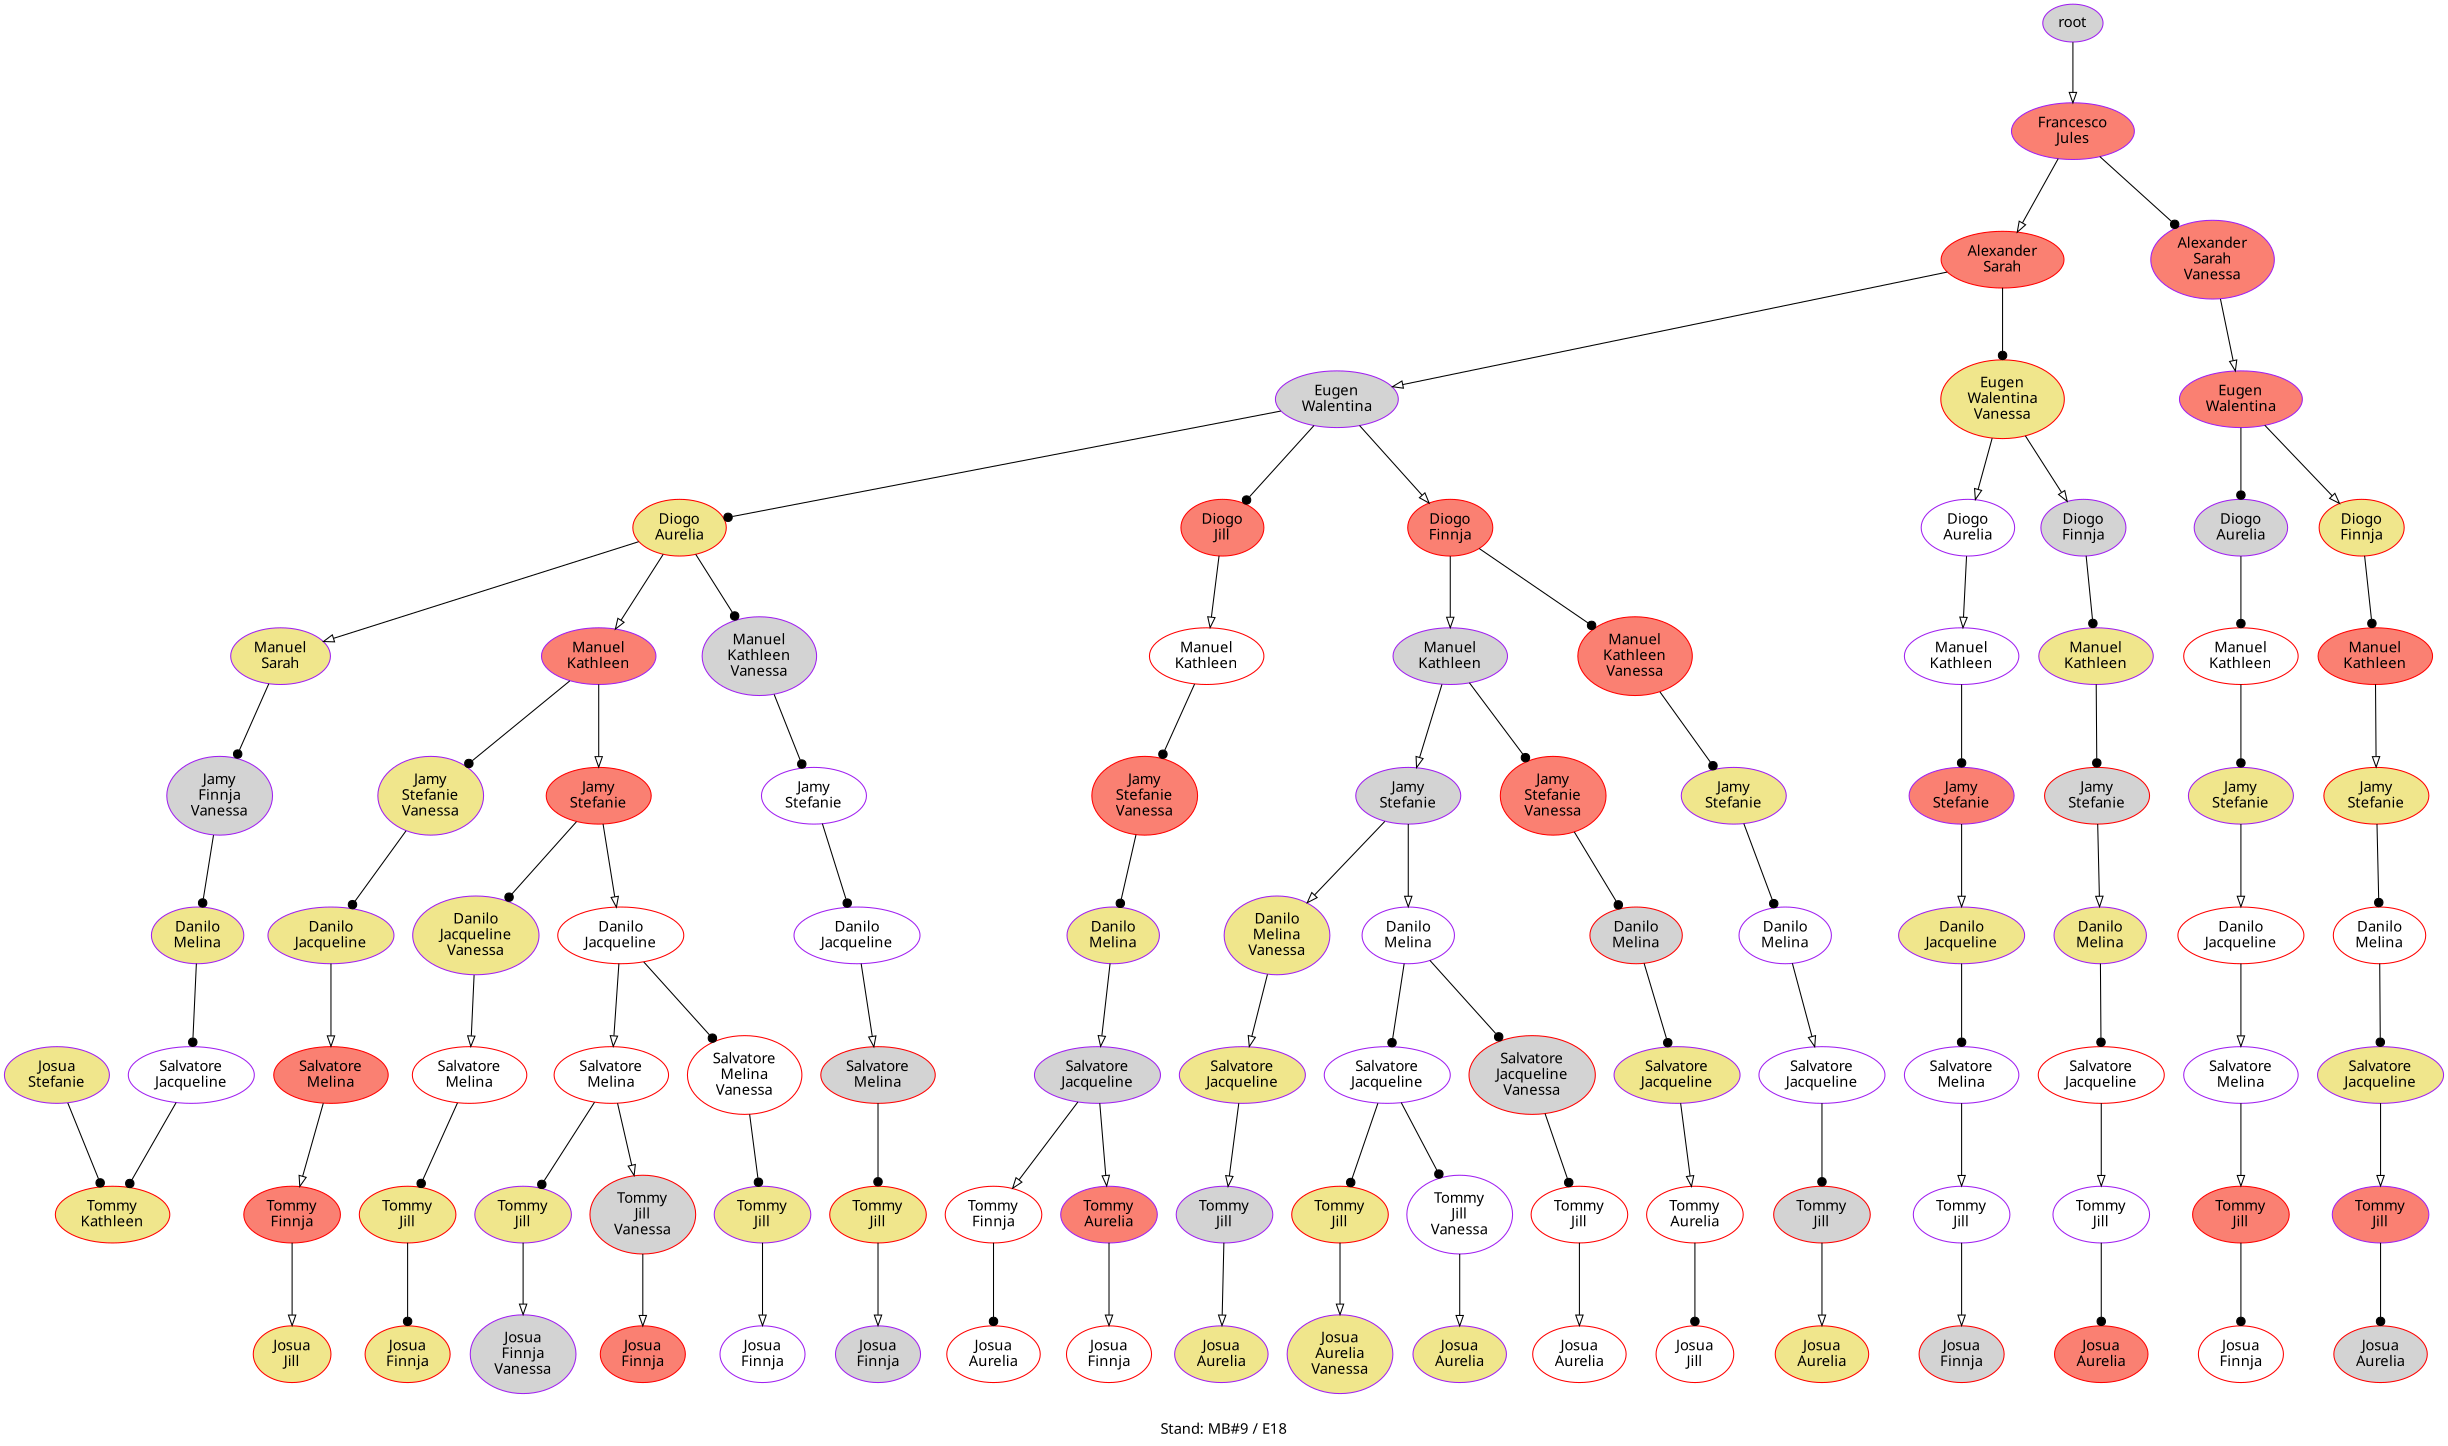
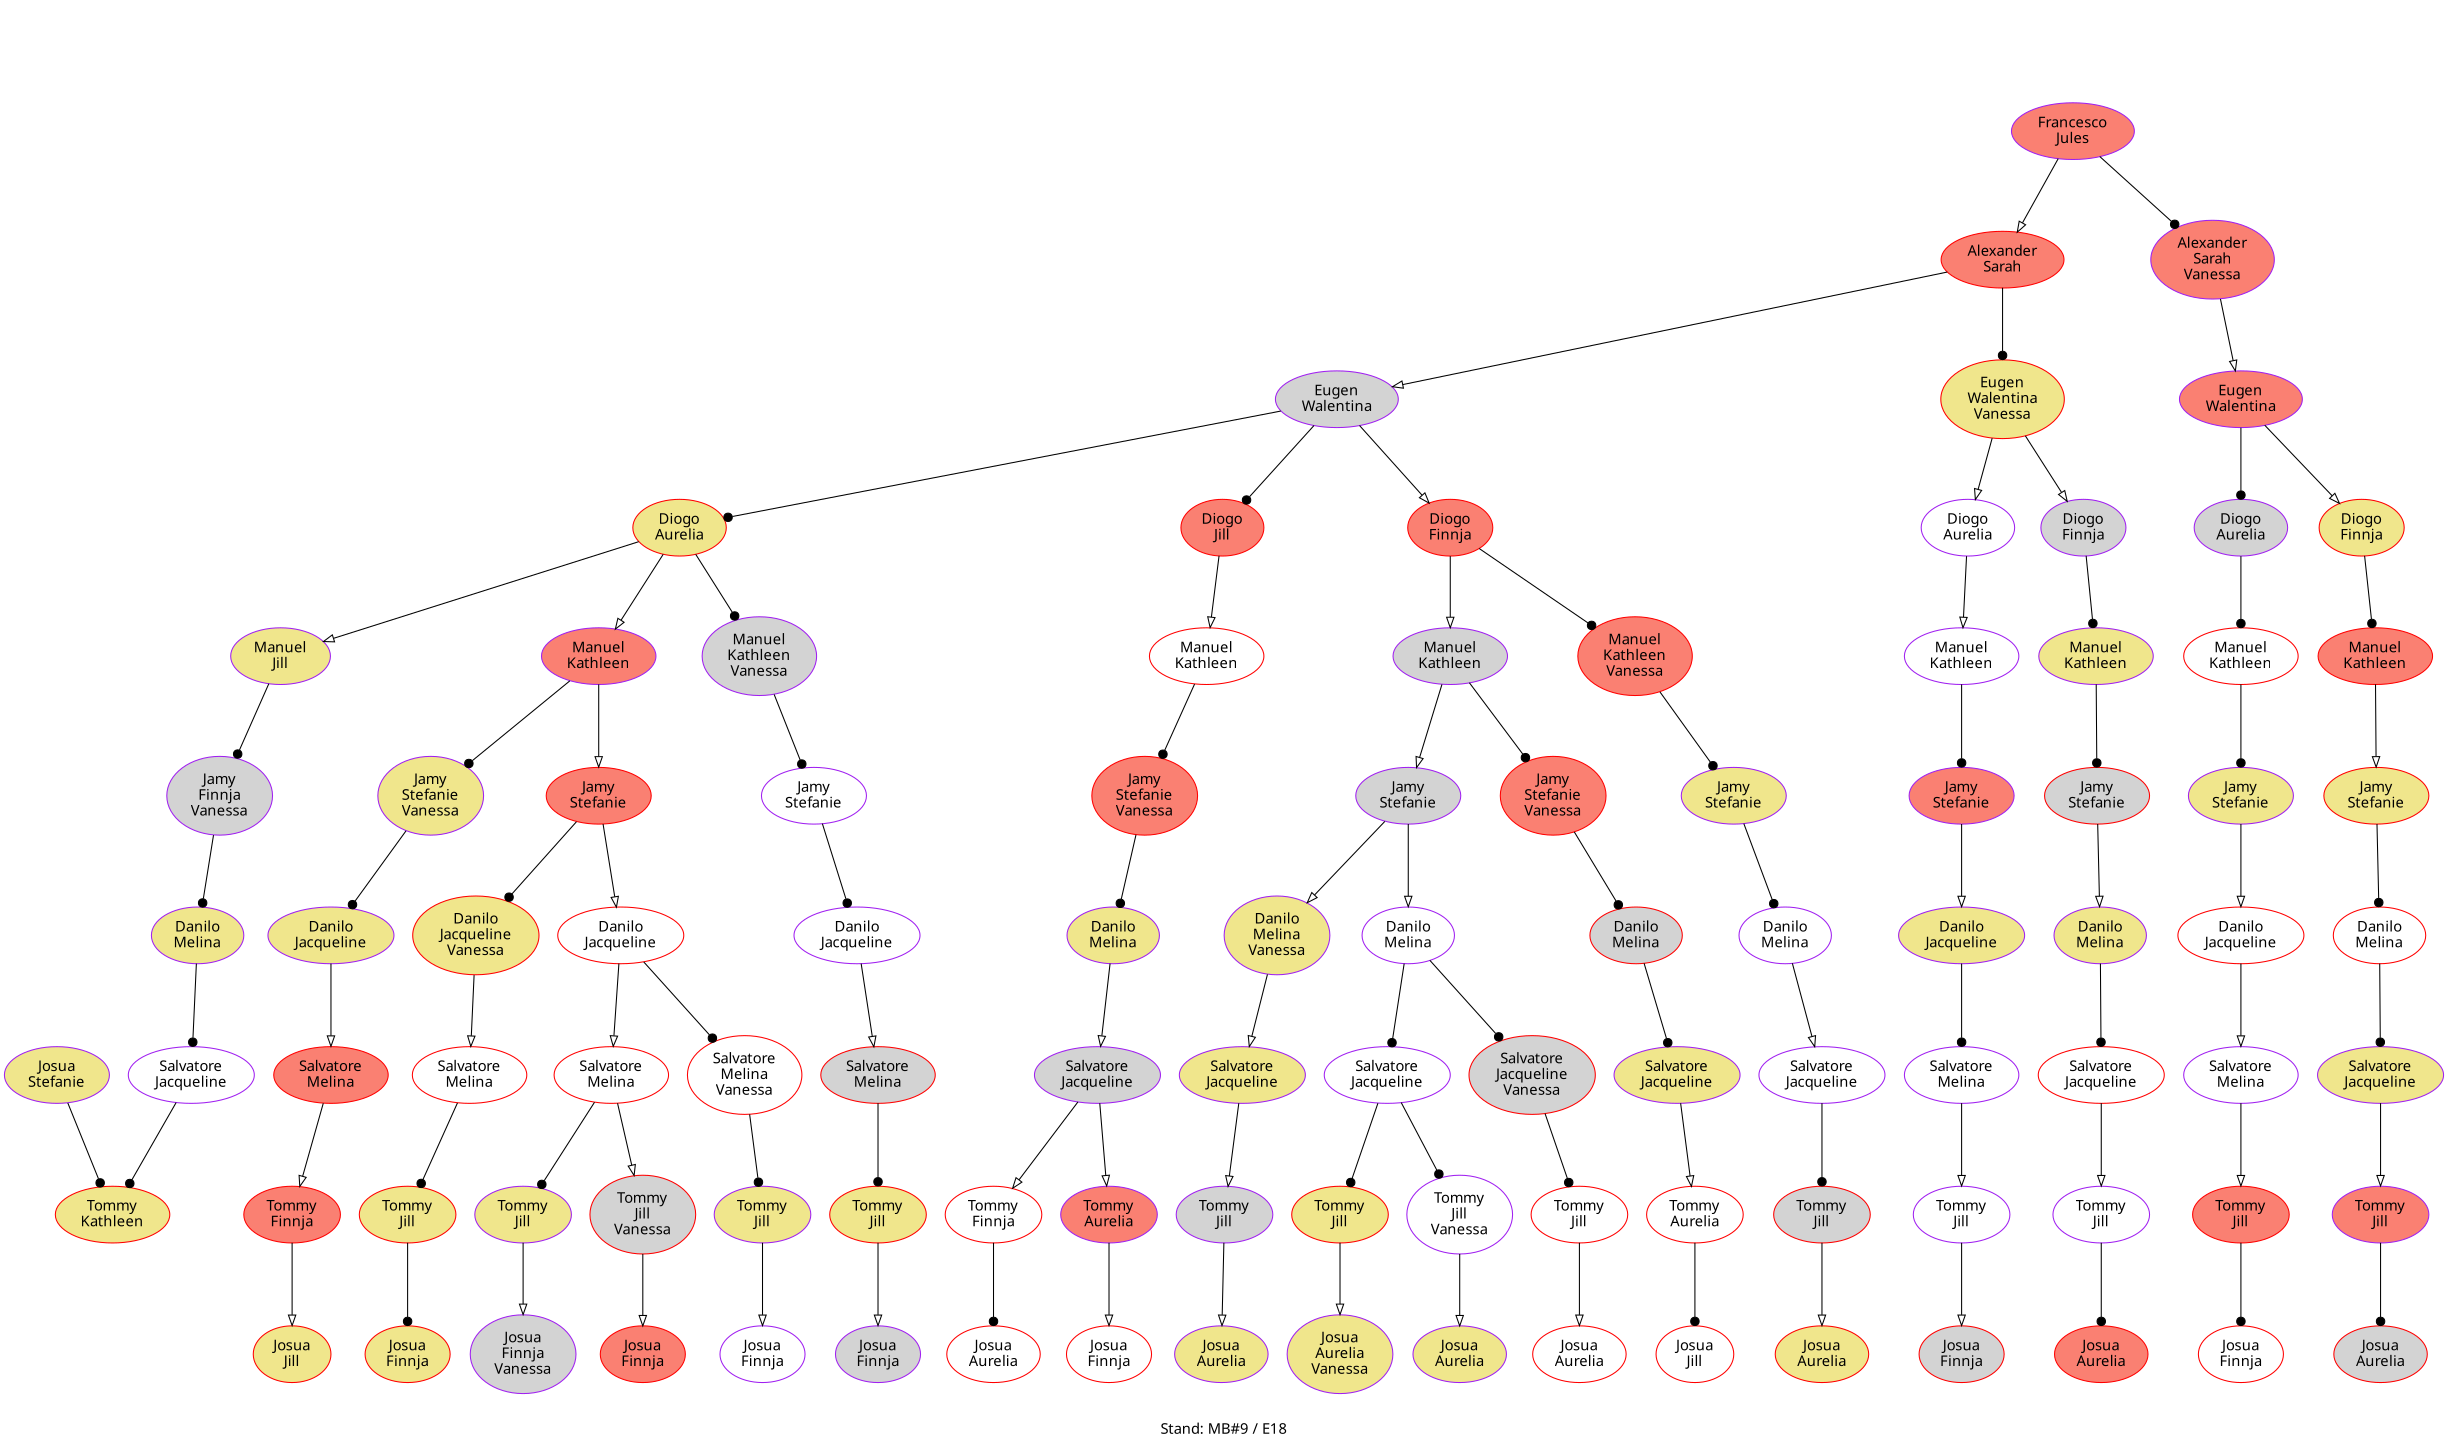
(2073, 23) -> none
(281, 656) -> (281, 656)
(476, 935) -> (476, 935)
